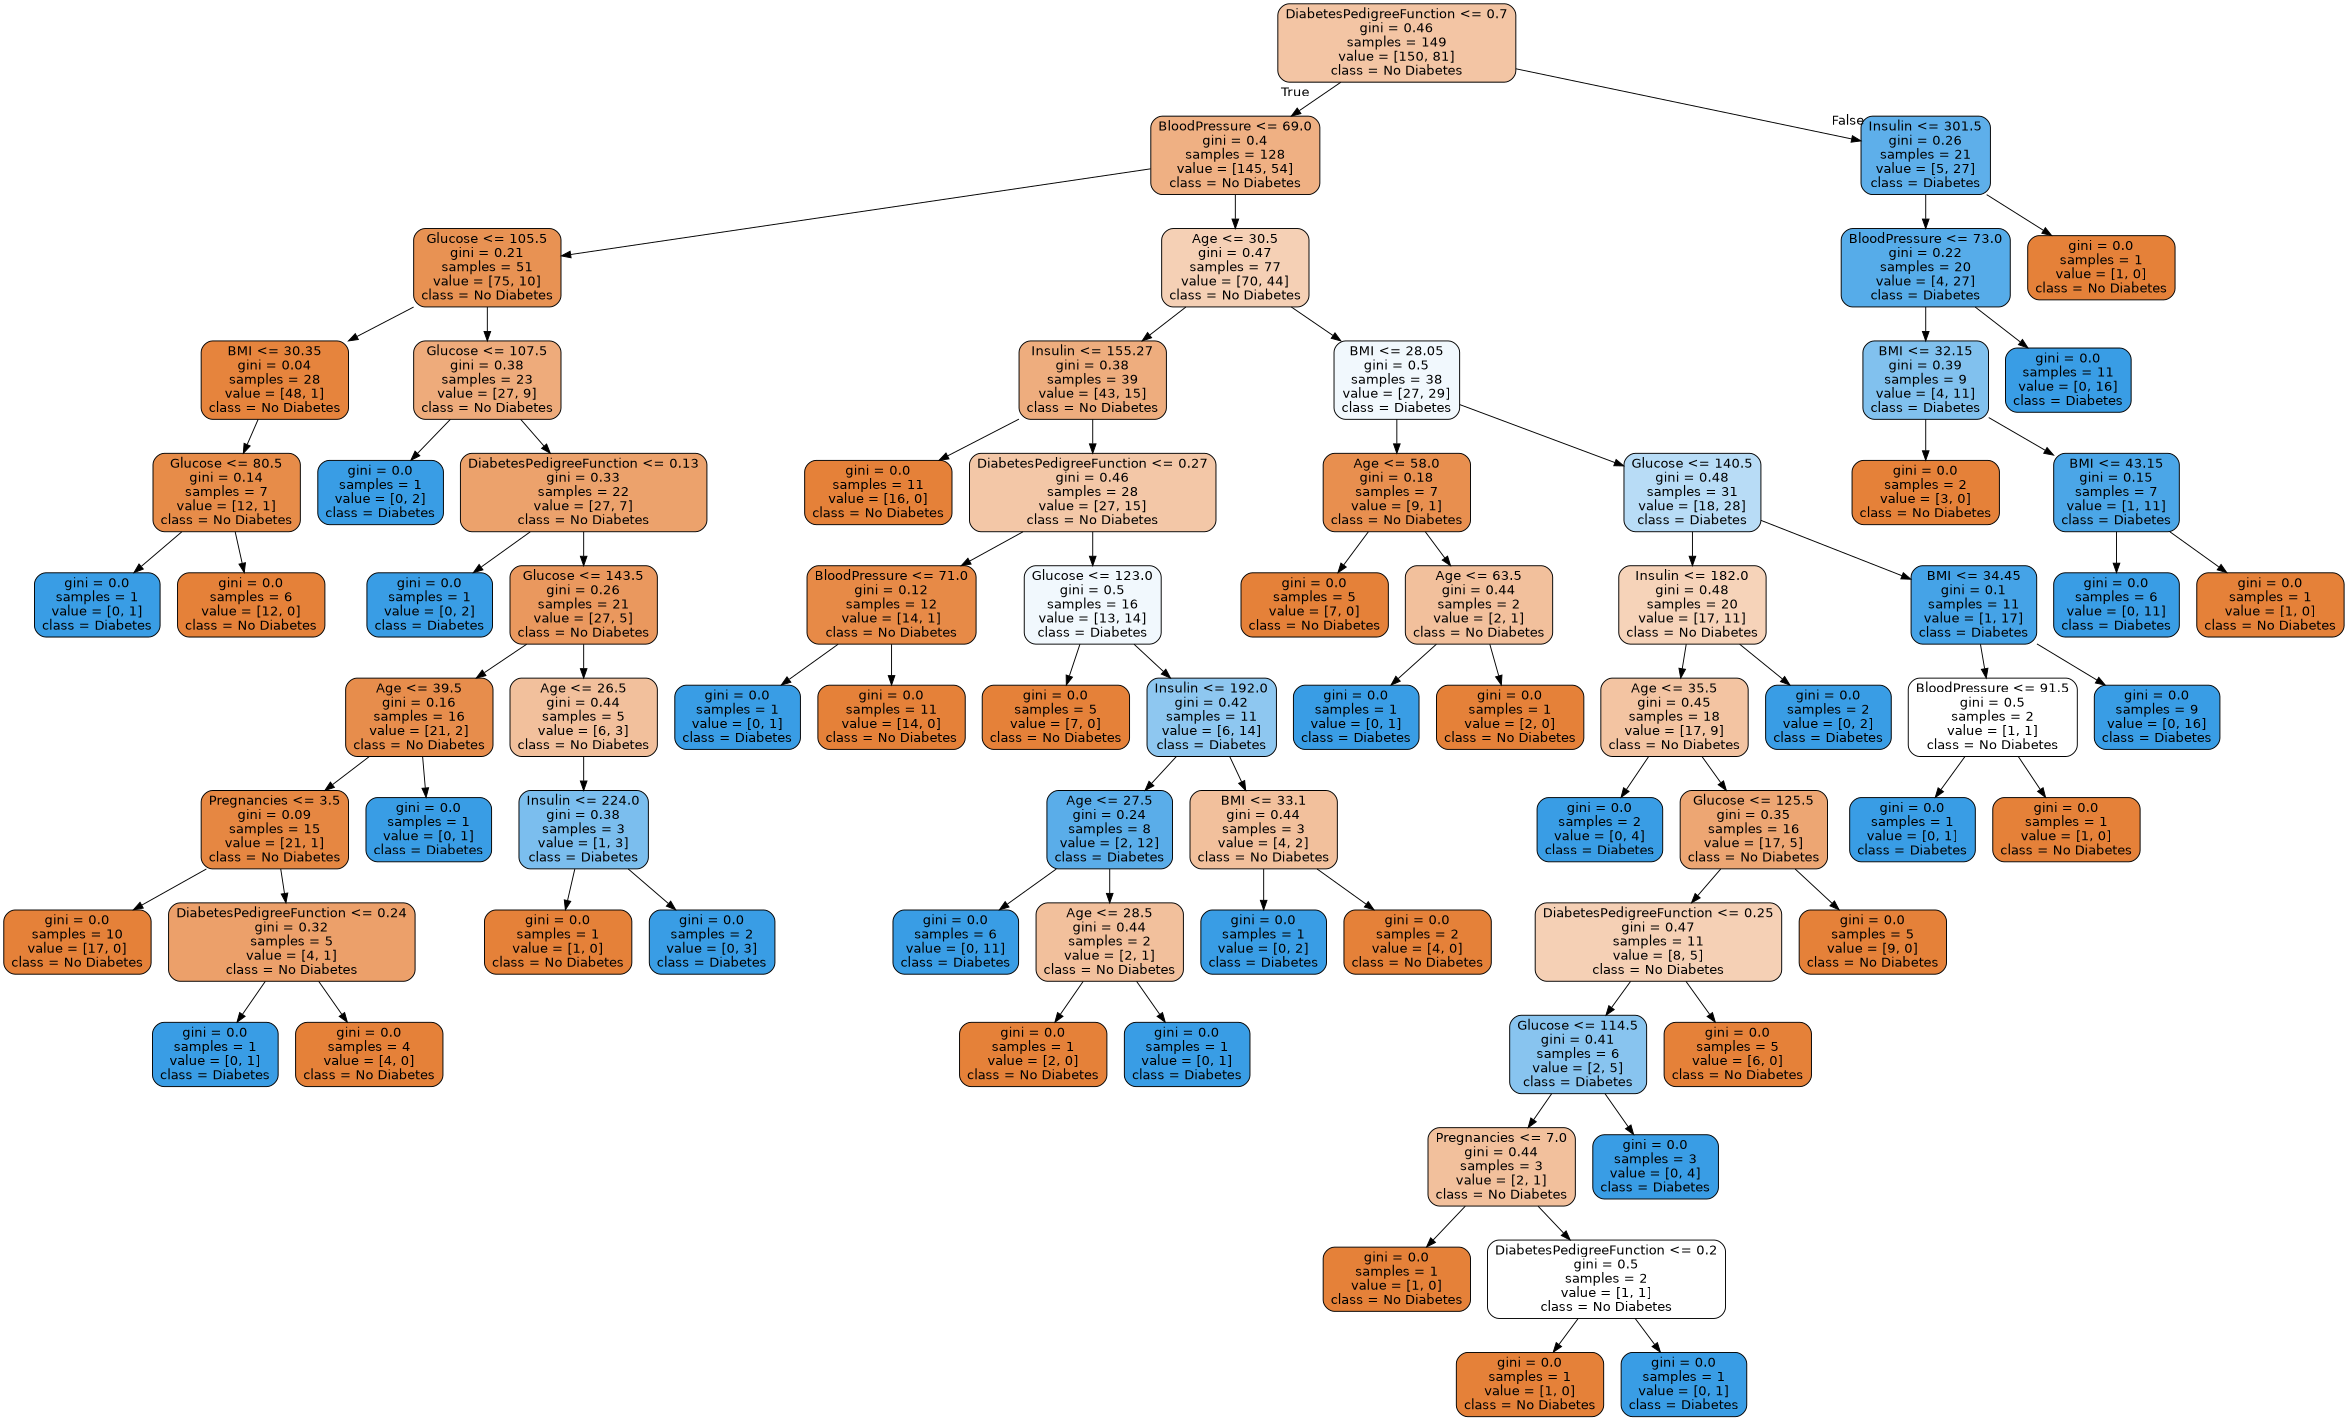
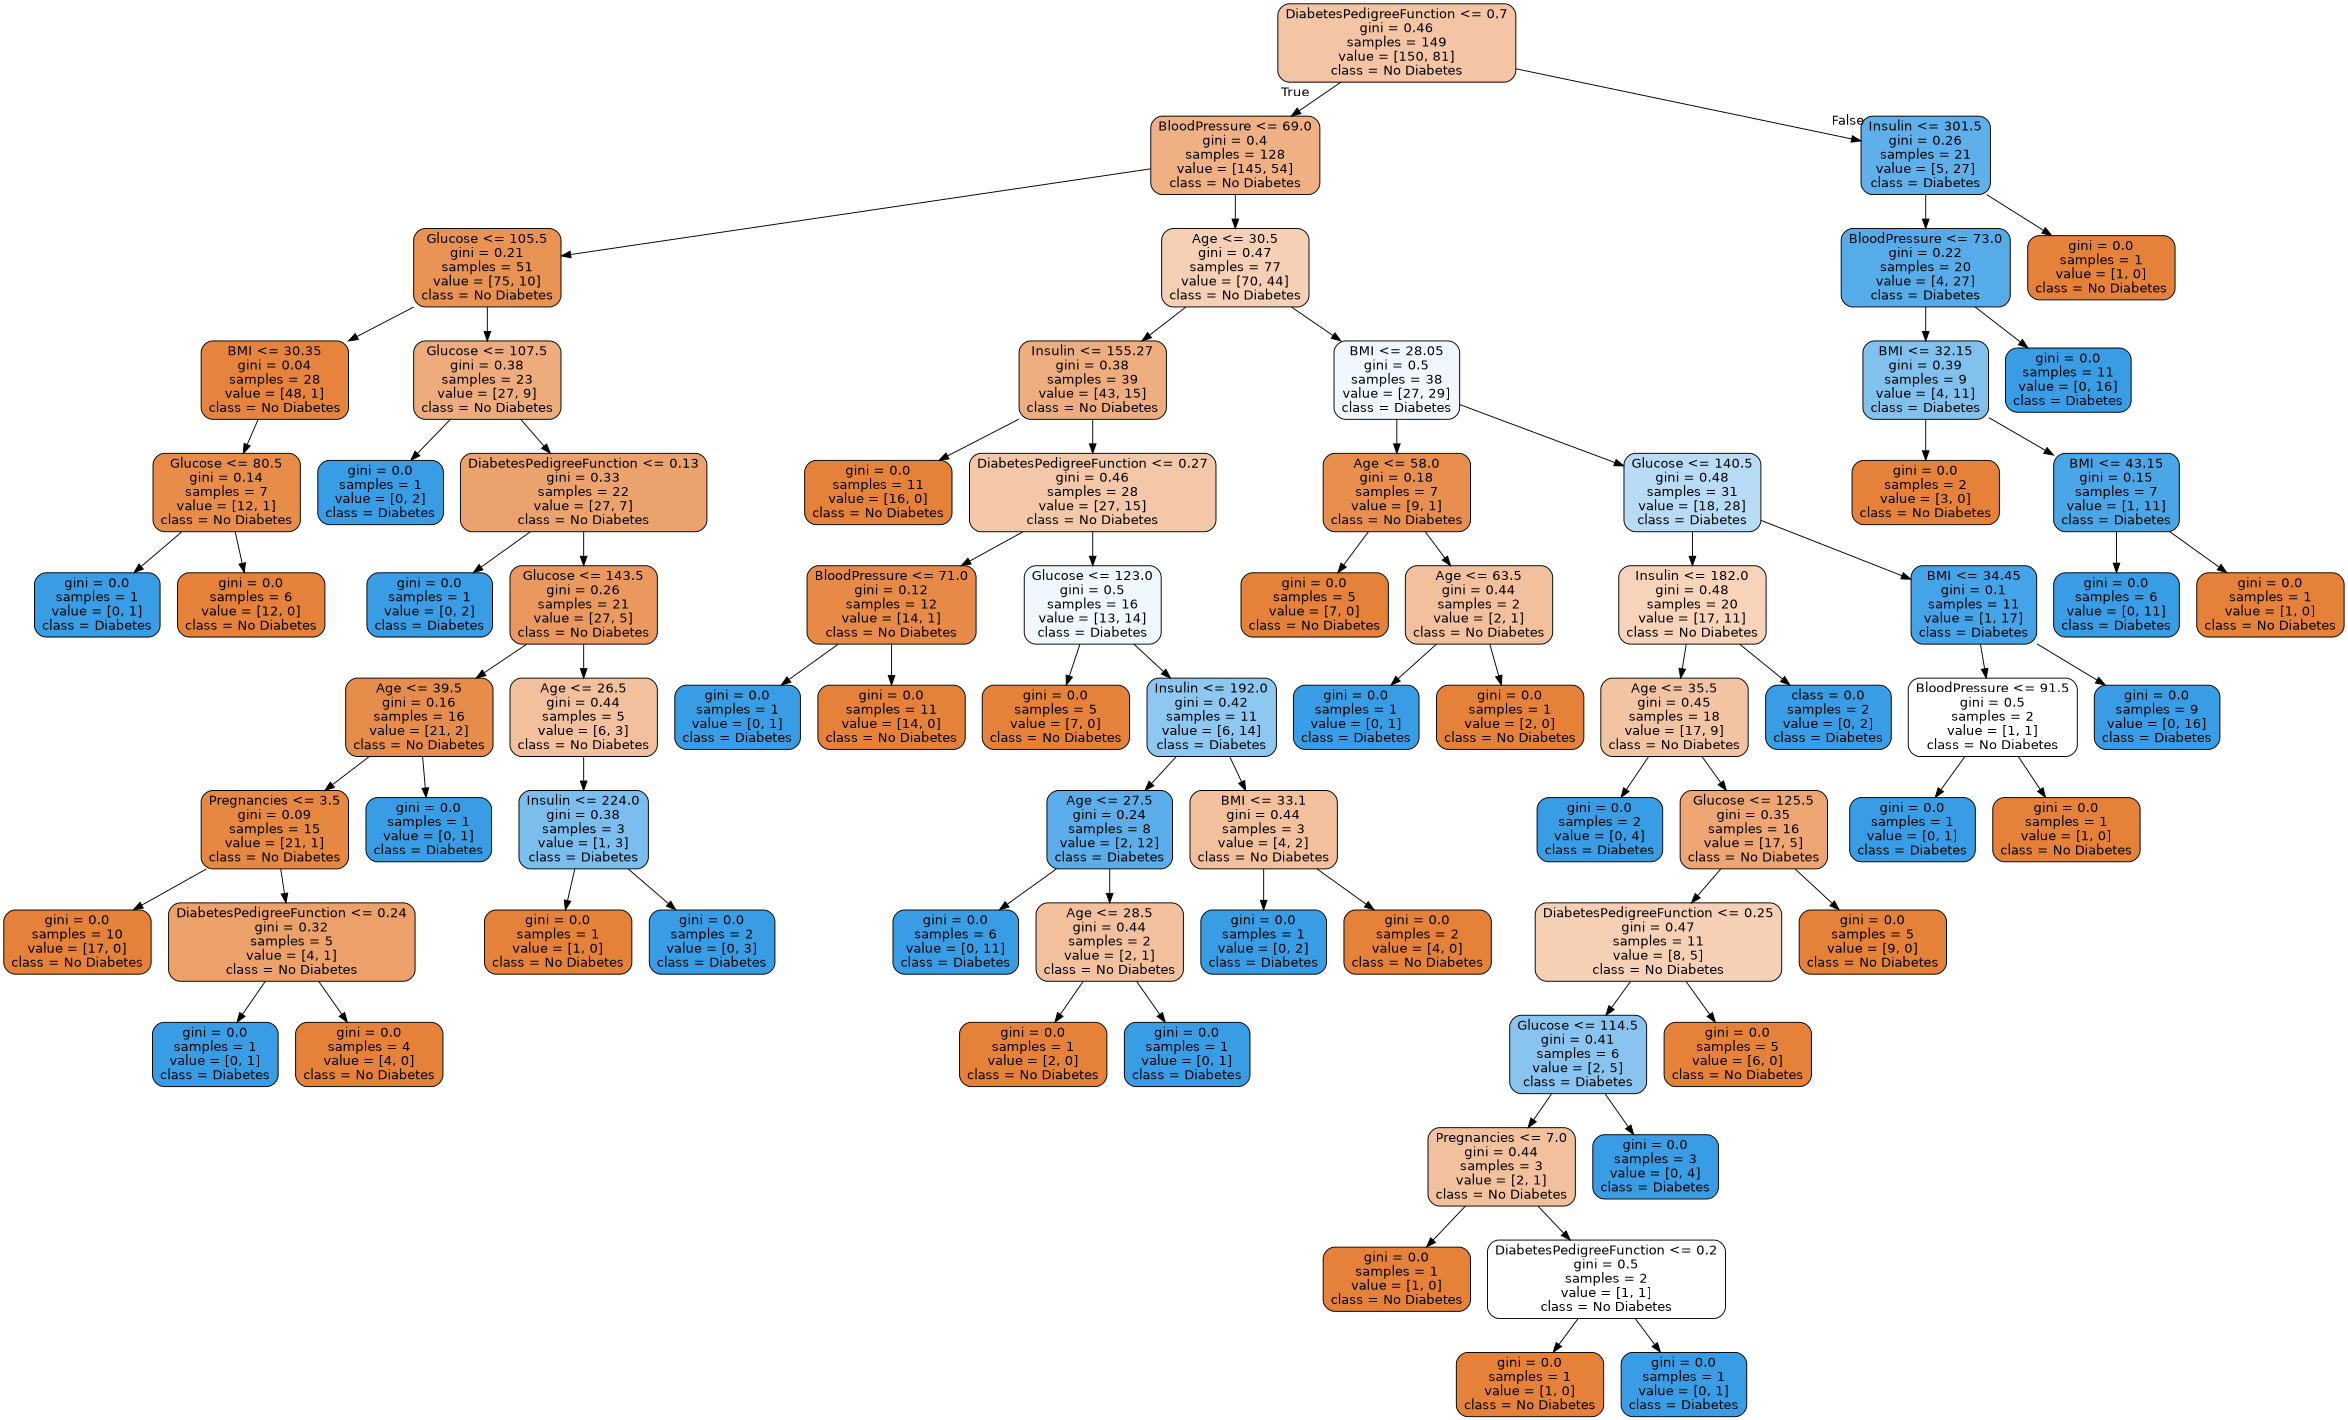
(1828, 717) -> (1828, 717)
